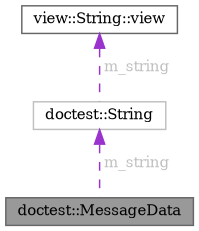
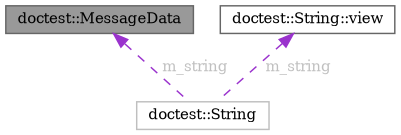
(100, 20) -> (308, 20)
(100, 171) -> (157, 73)
